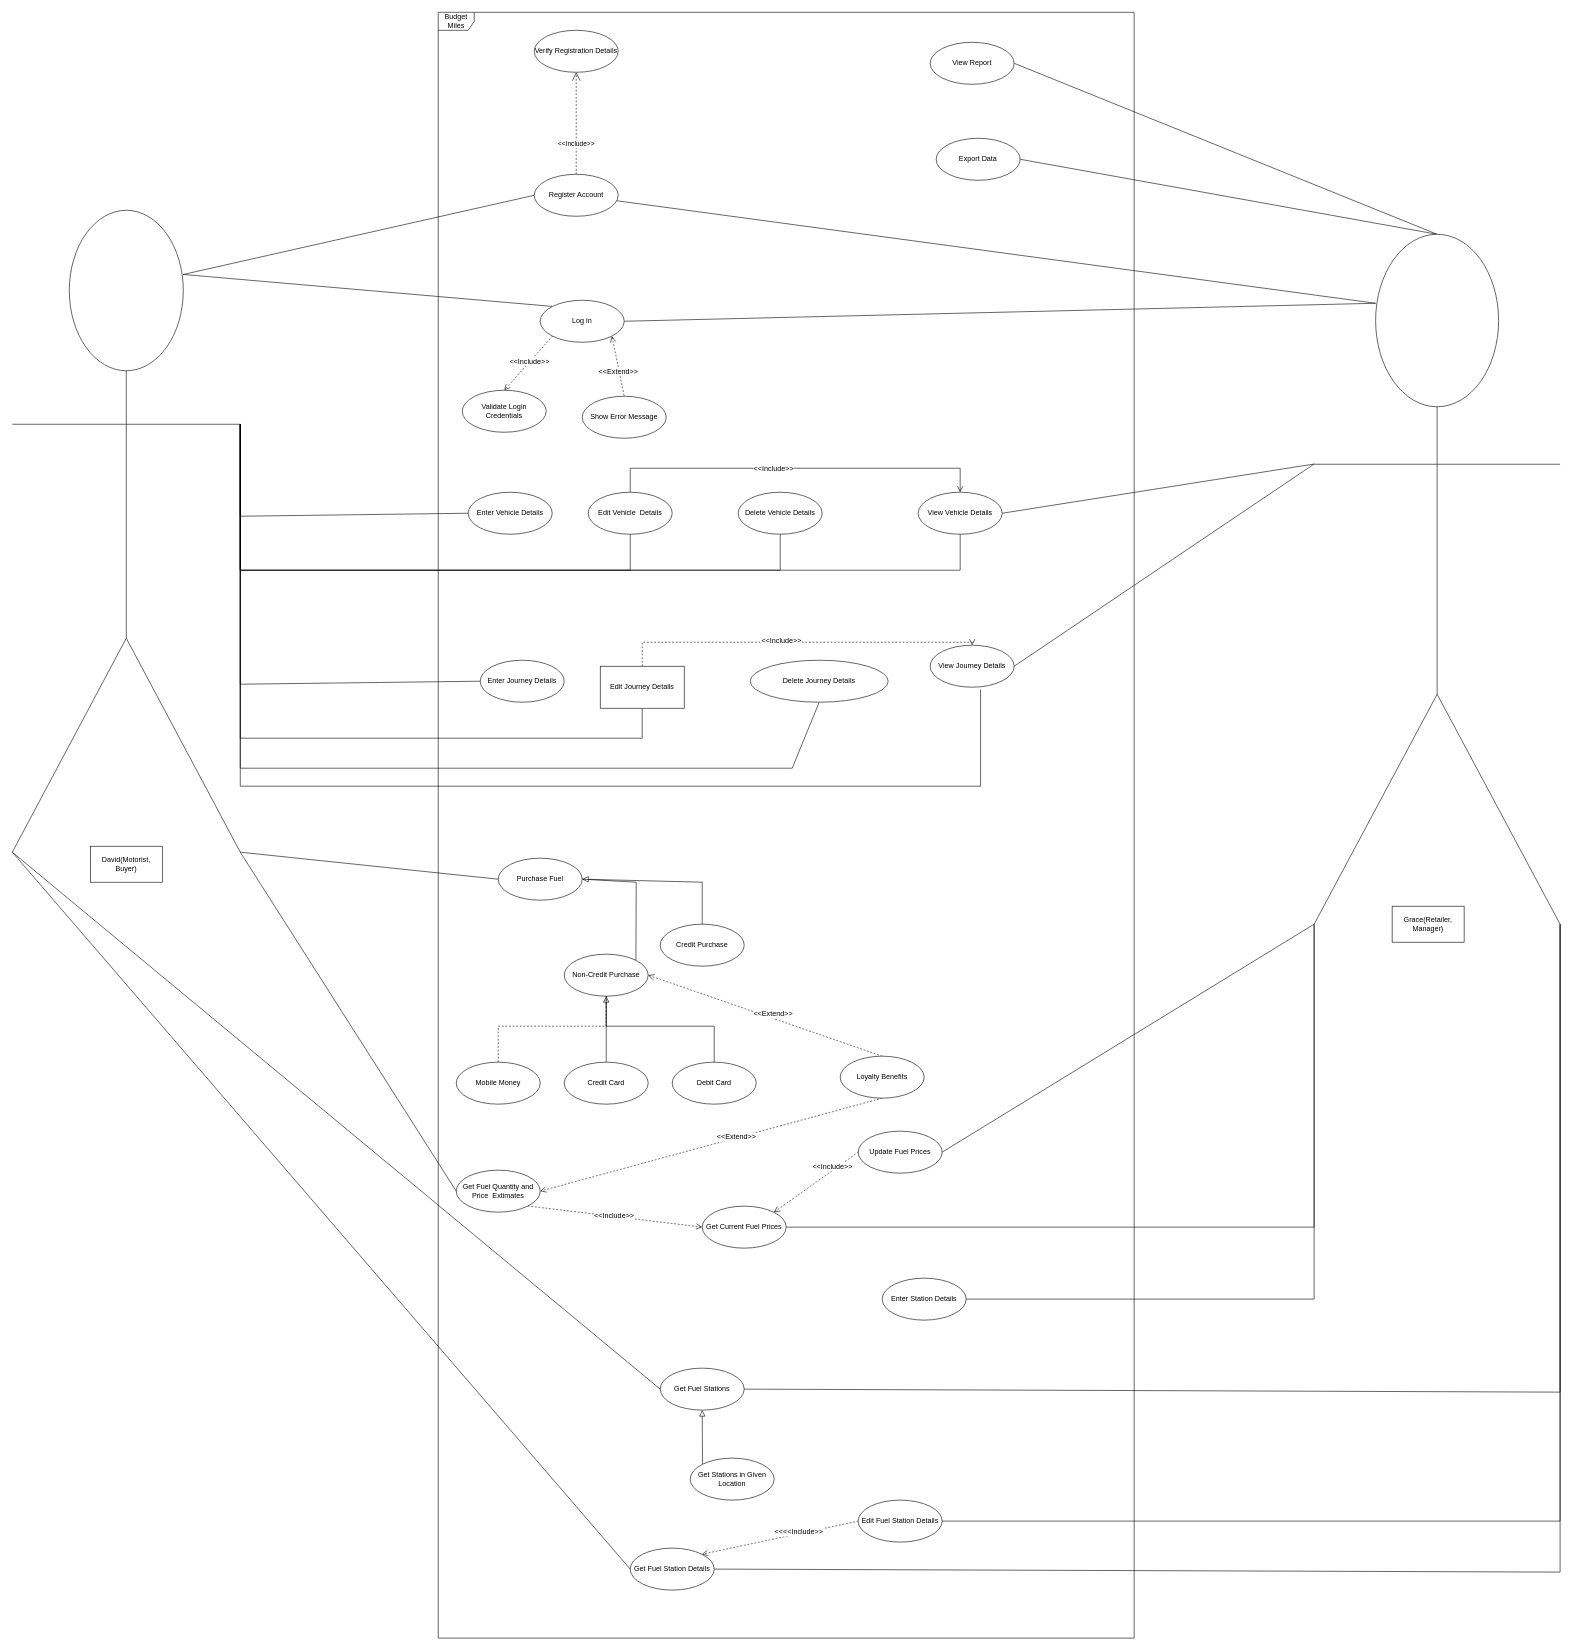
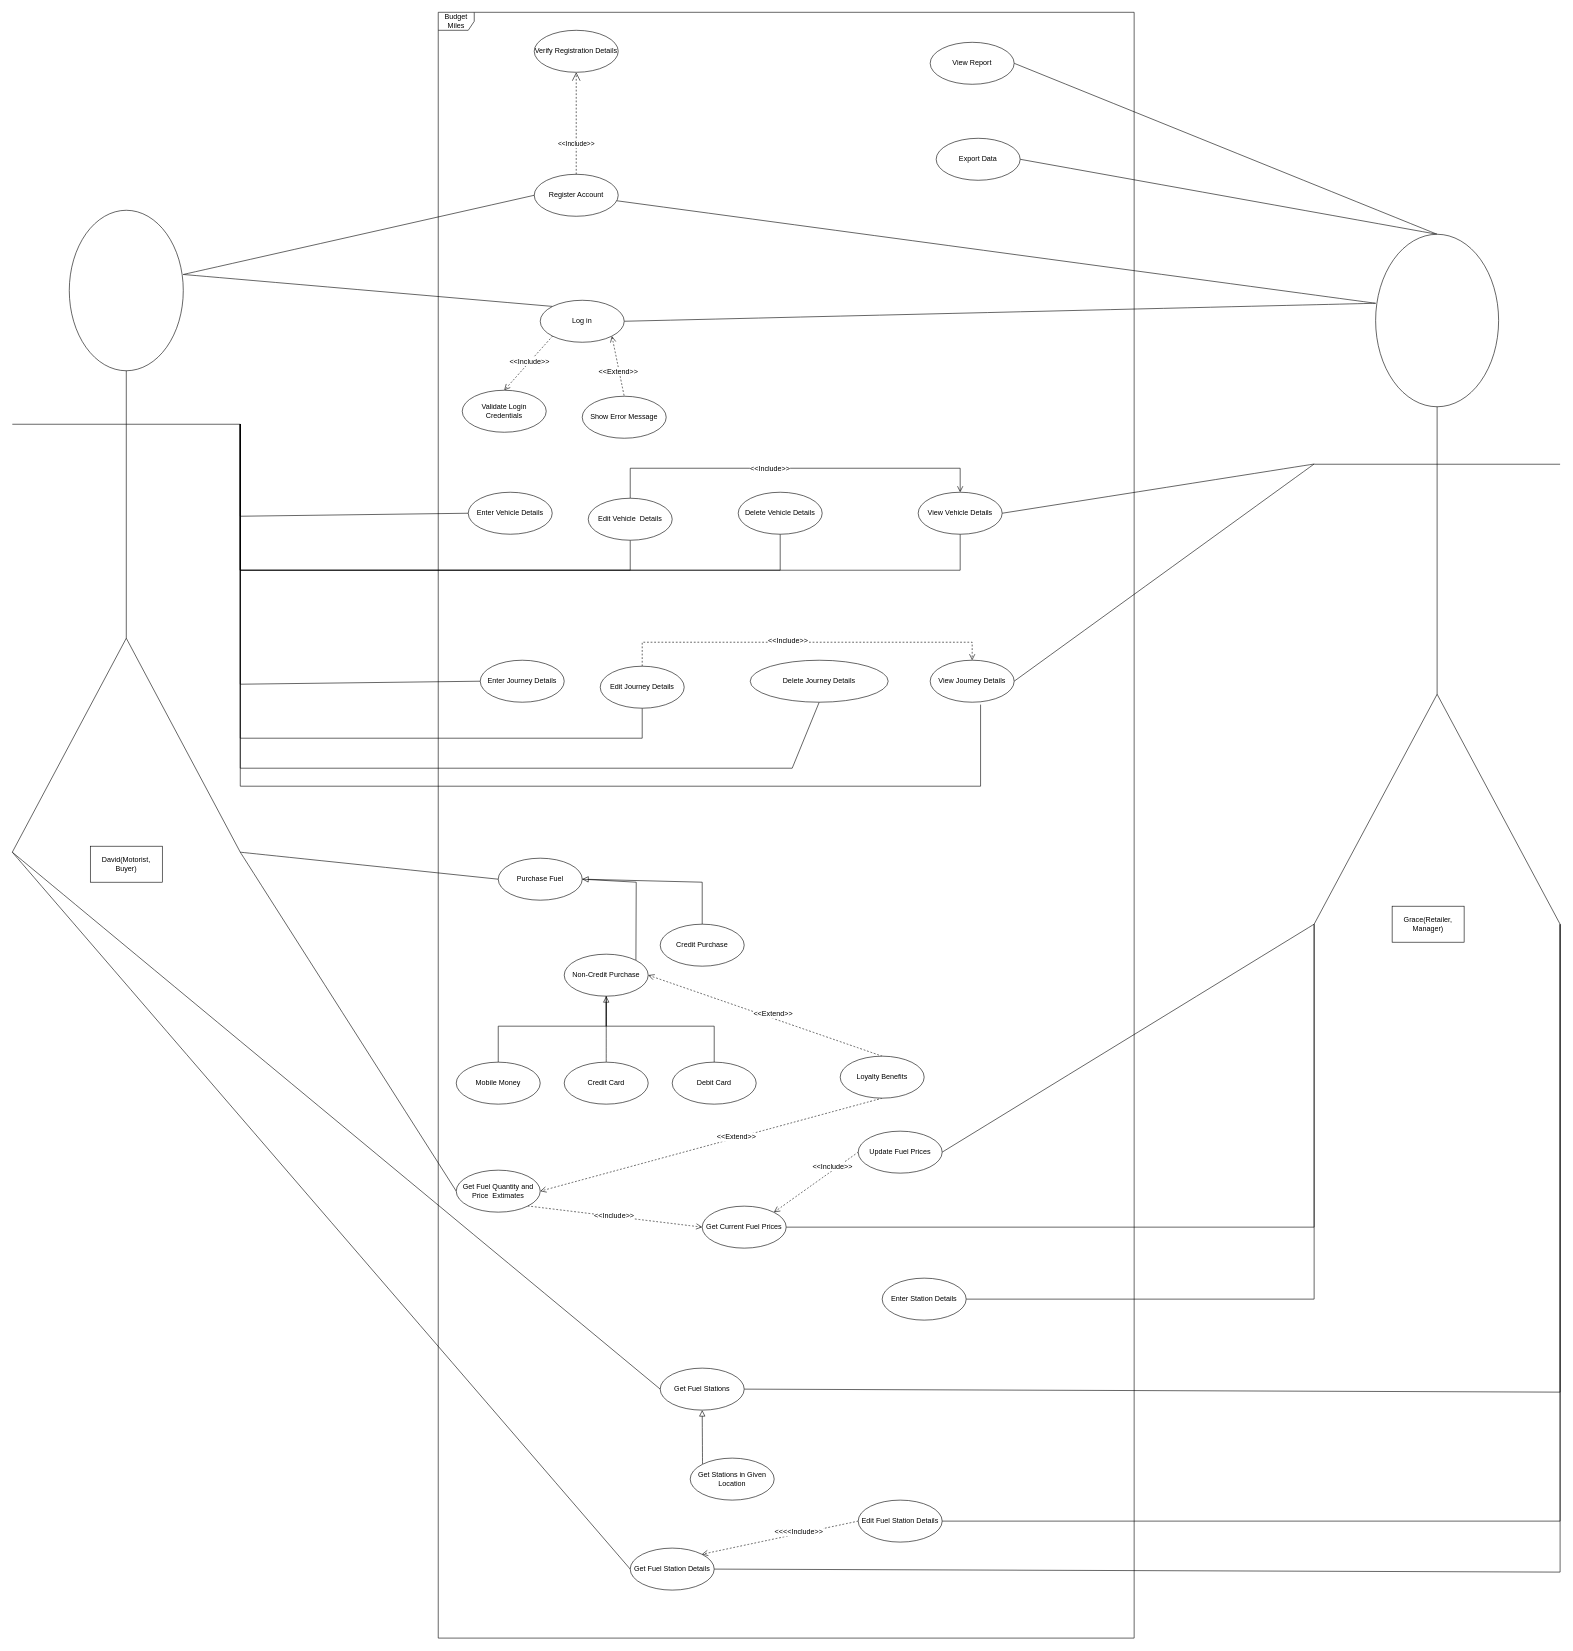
(630, 513) -> (630, 519)
(972, 666) -> (972, 681)
(642, 687) -> (642, 687)
(533, 1026) -> (533, 1026)
